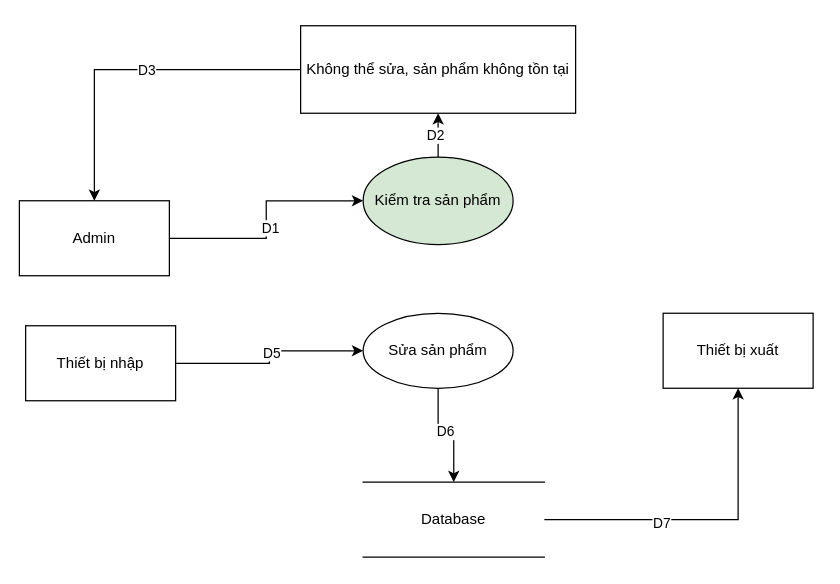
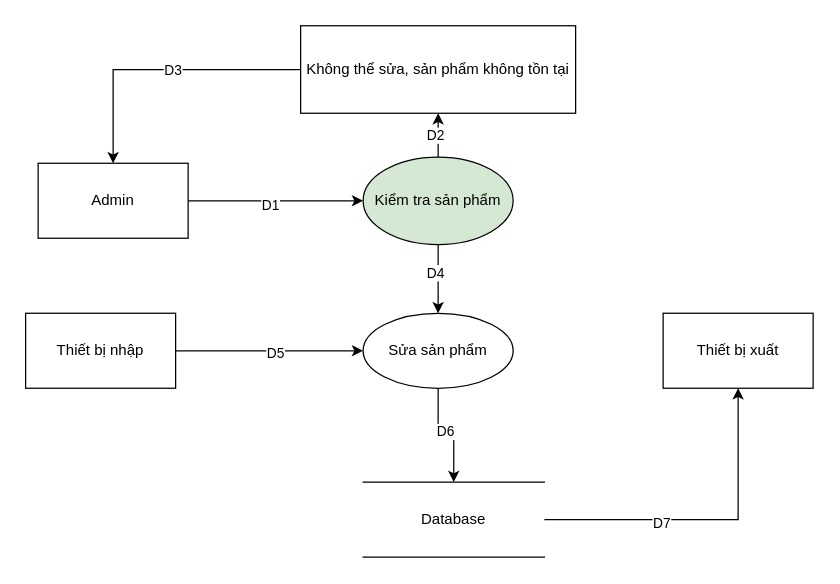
(94, 238) -> (113, 201)
none -> (438, 275)
(101, 363) -> (101, 351)
